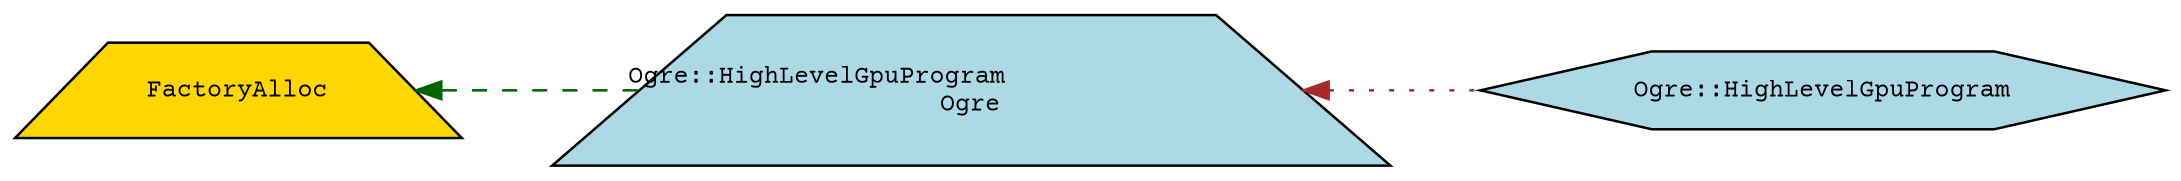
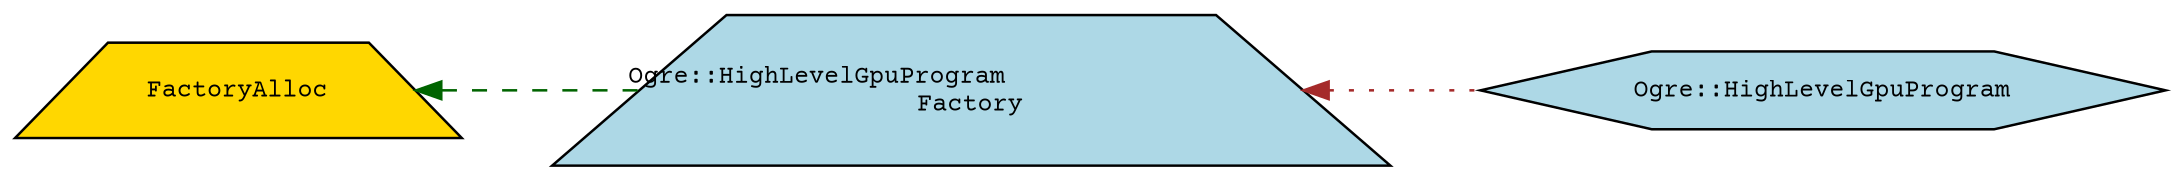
(971, 90) -> (971, 90)
